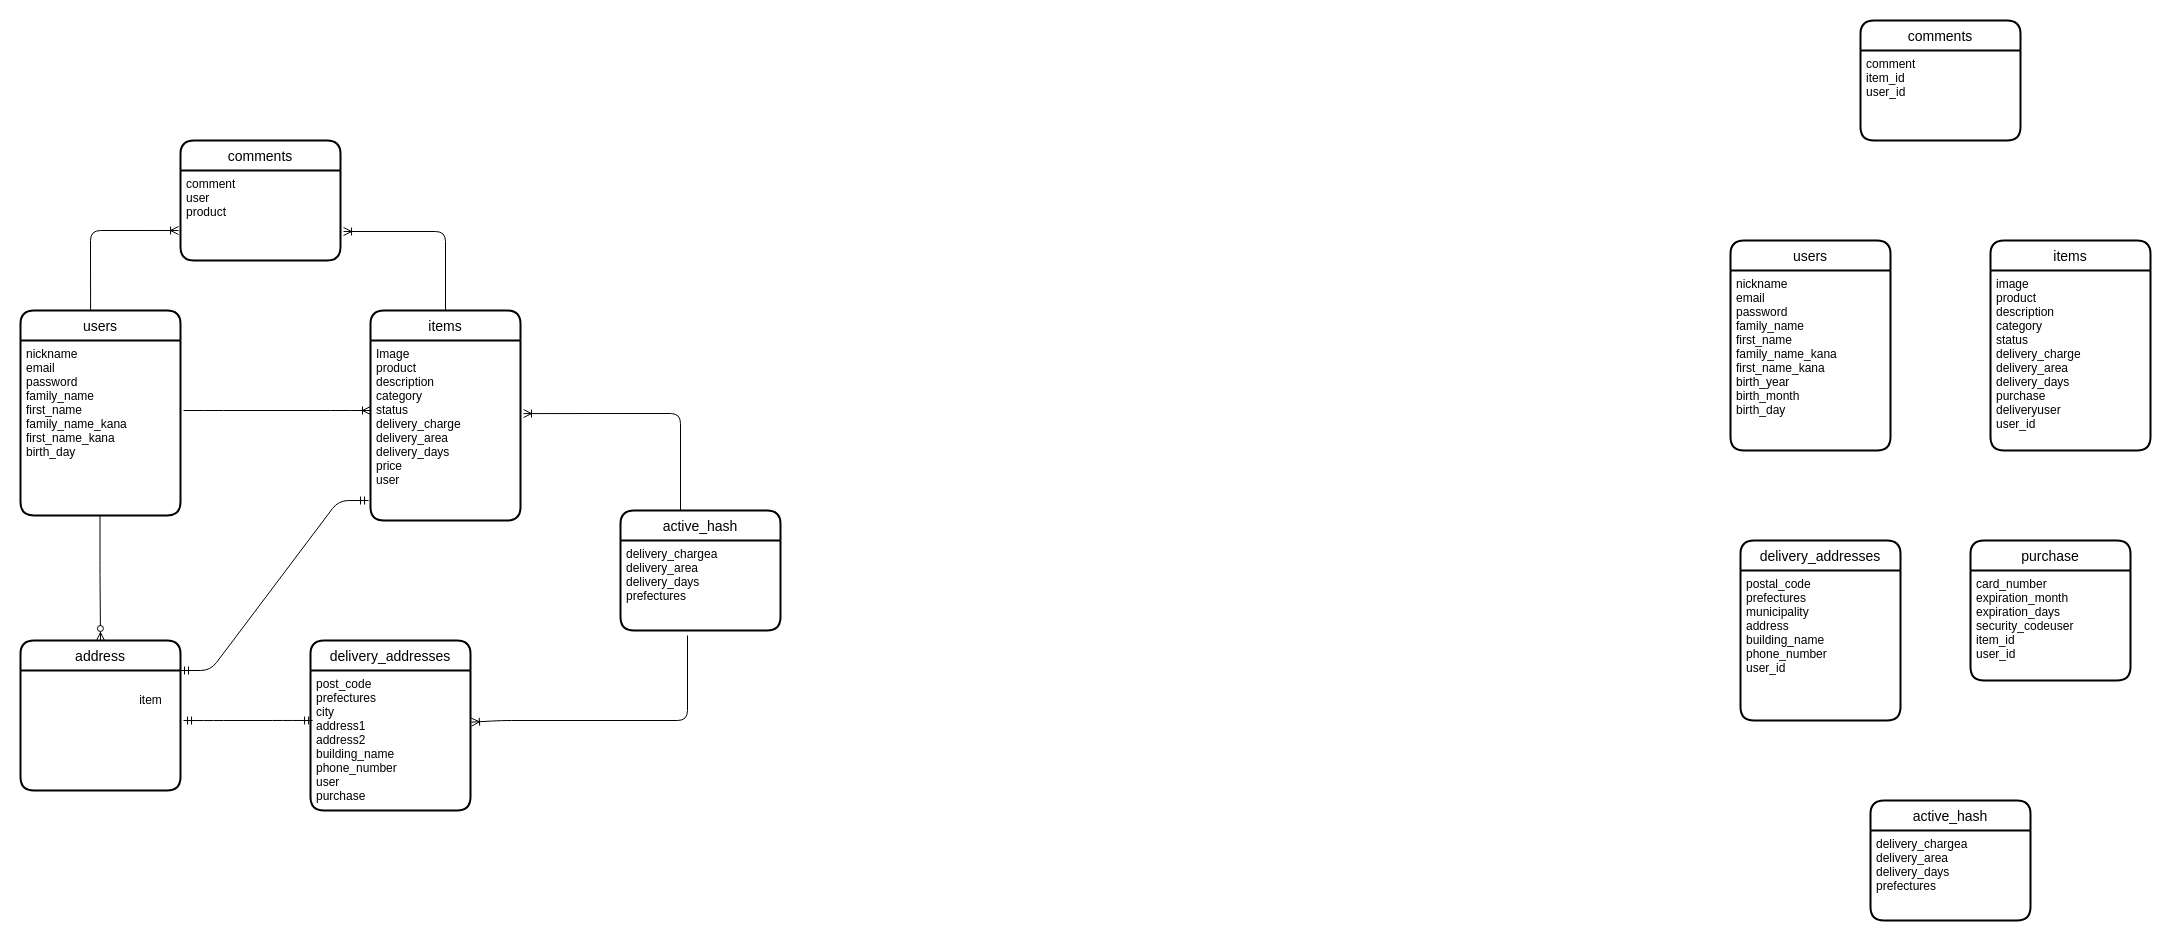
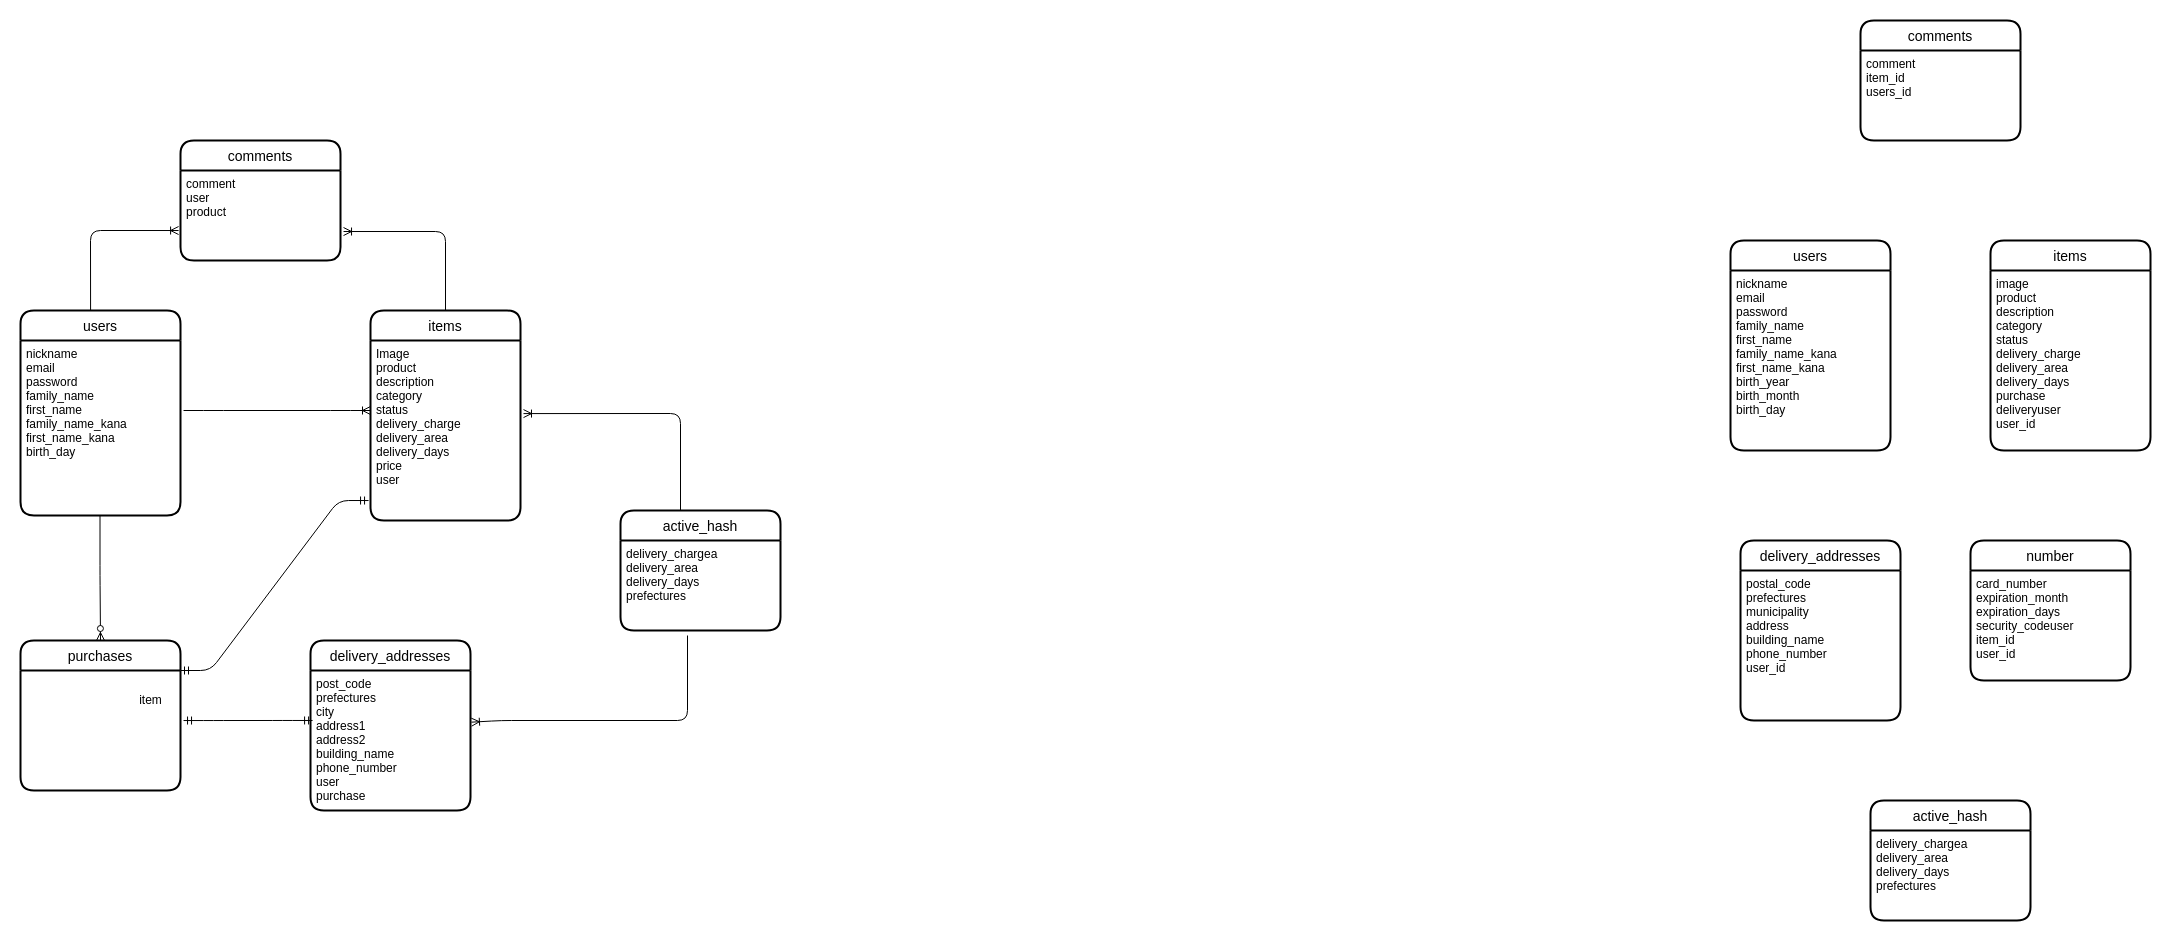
(1890, 64) -> (1890, 64)
(2050, 556) -> (2050, 556)
(100, 656) -> (100, 656)
